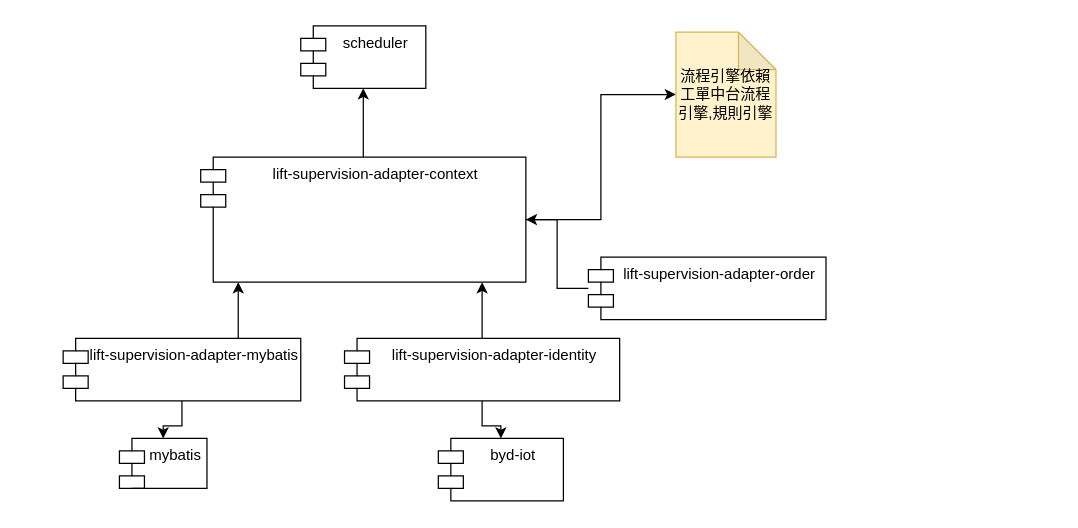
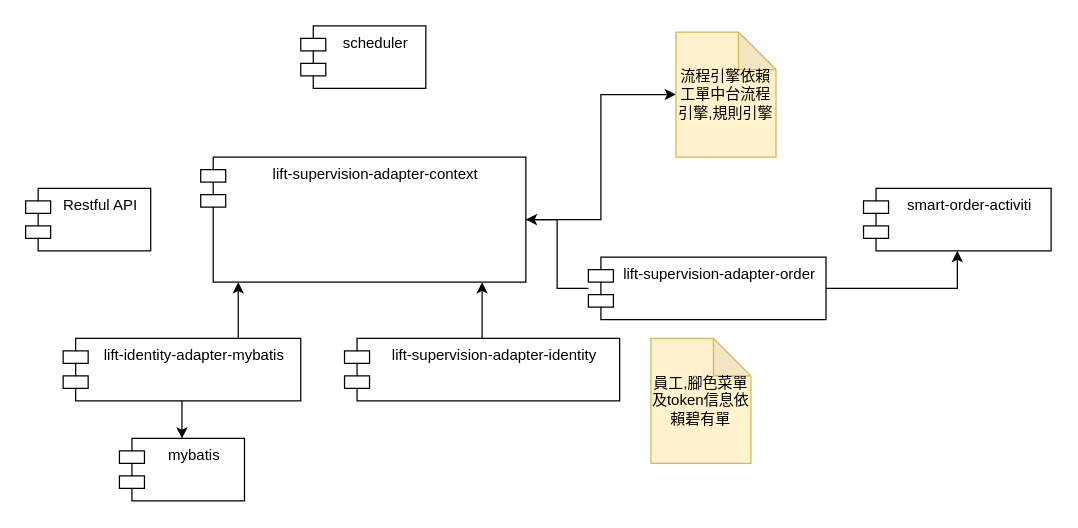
(363, 126) -> none
none -> (88, 219)
none -> (957, 219)
none -> (906, 288)
(194, 365) -> (194, 365)
none -> (701, 401)
(482, 424) -> none
(163, 463) -> (182, 469)
(501, 469) -> none
